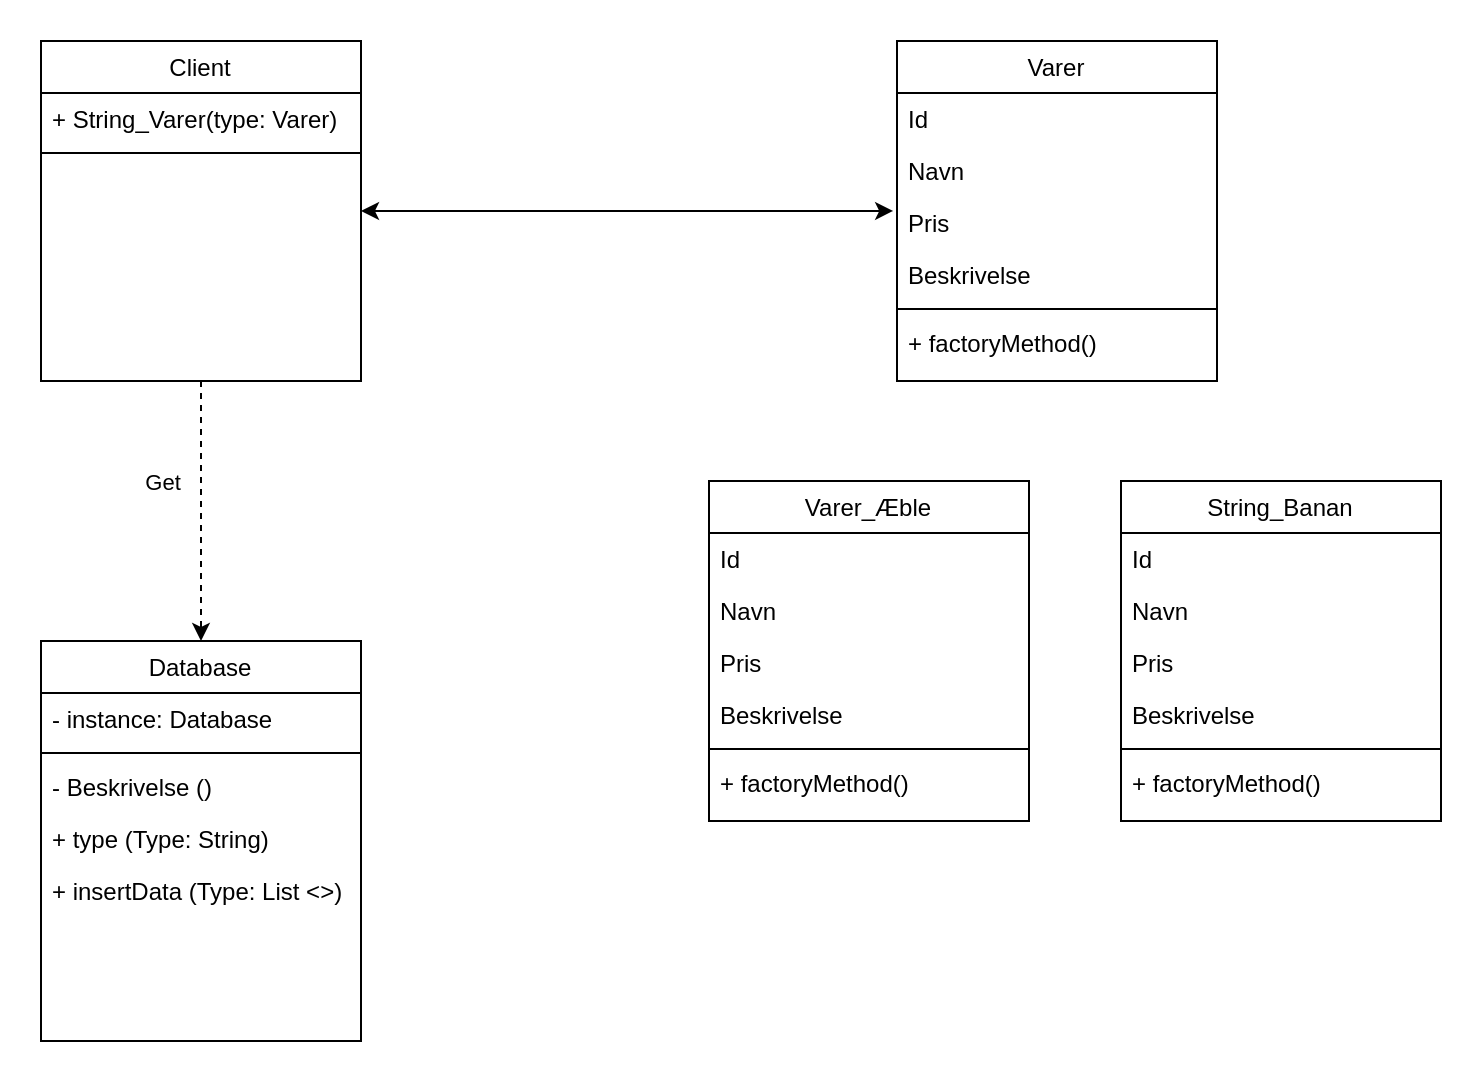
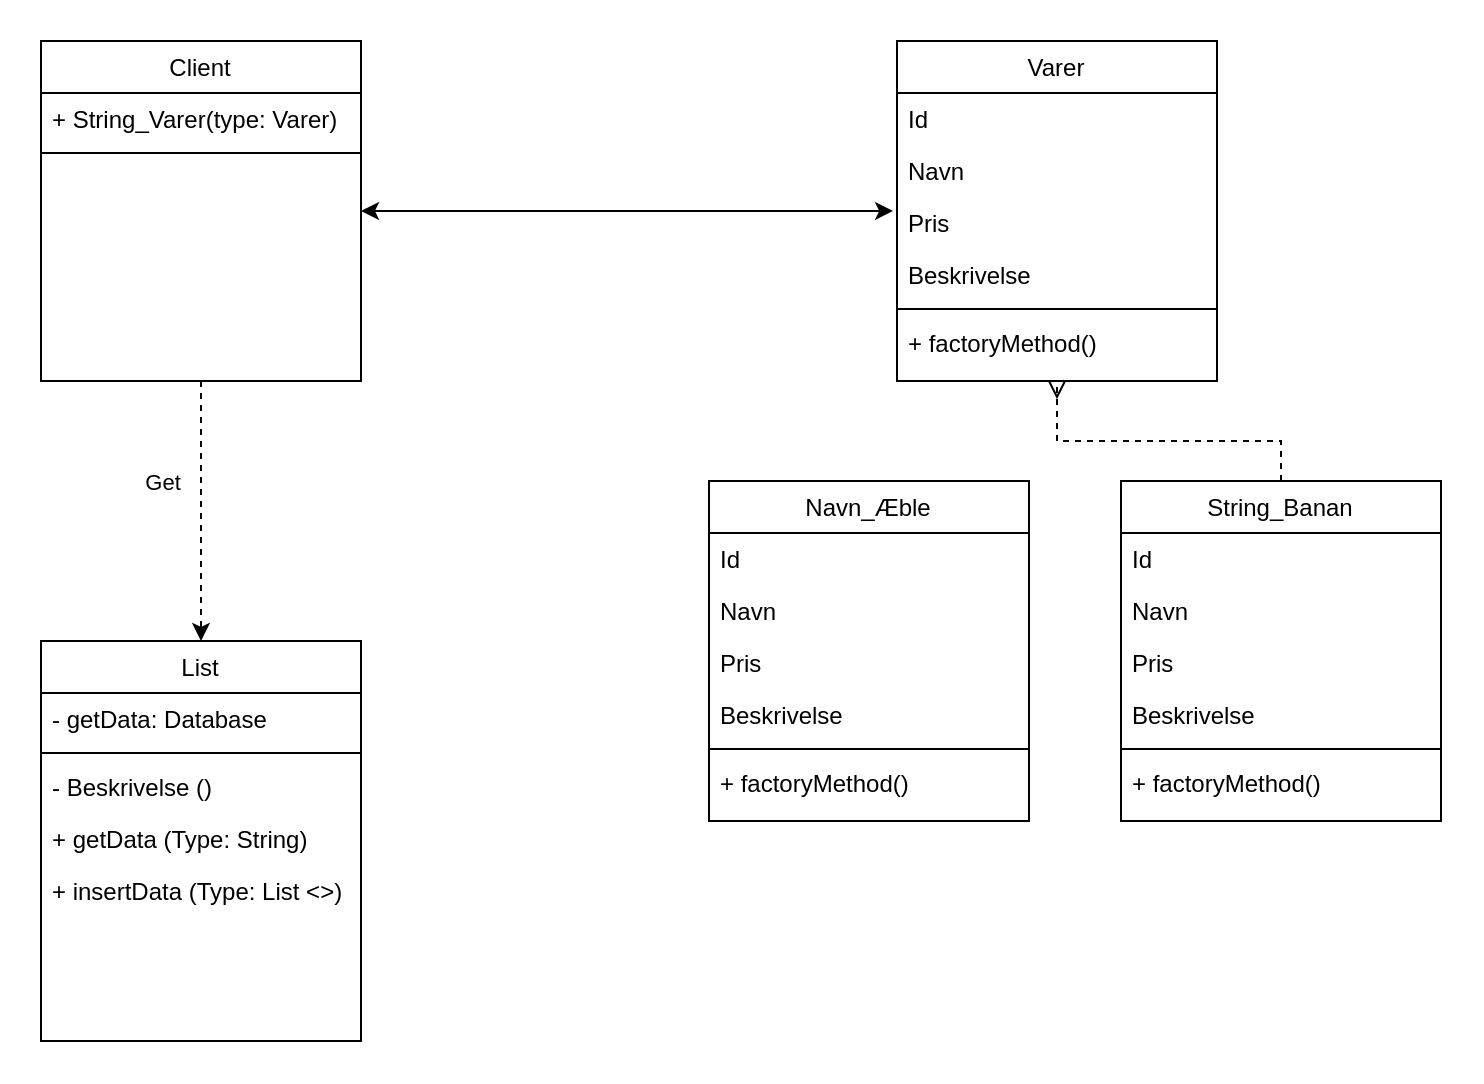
none -> (1161, 441)
(868, 508) -> (868, 508)
(200, 668) -> (200, 668)
(174, 720) -> (170, 720)
(178, 840) -> (198, 840)
